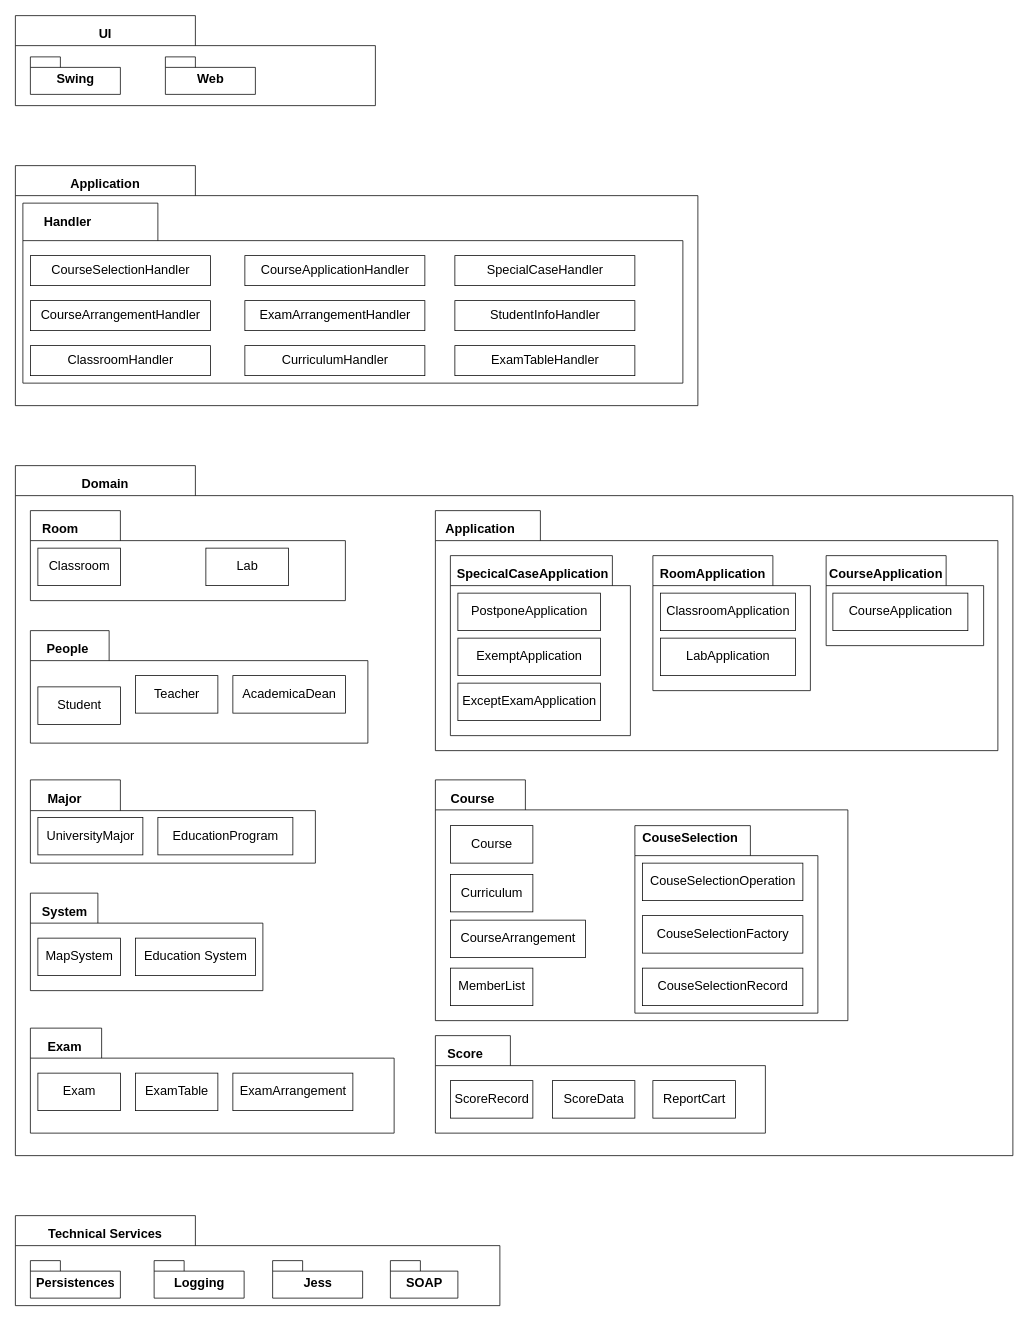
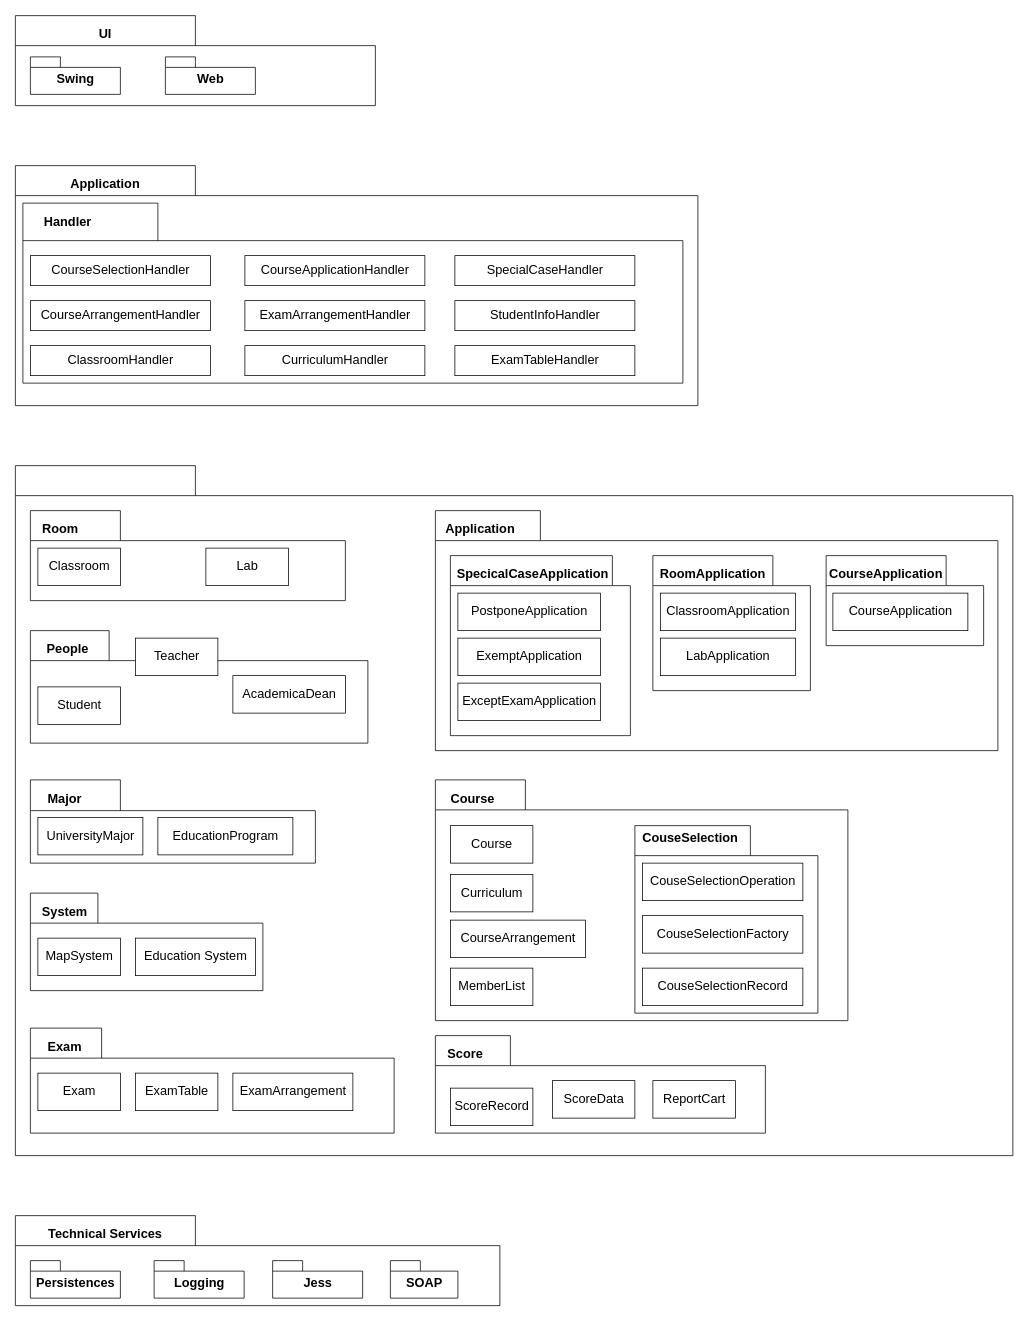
(105, 483) -> none
(177, 694) -> (177, 657)
(492, 1099) -> (492, 1107)
